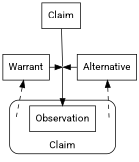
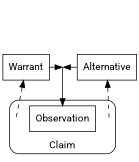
(61, 16) -> none
